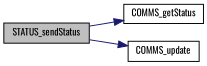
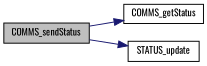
(47, 33) -> (47, 33)
(164, 51) -> (164, 51)
